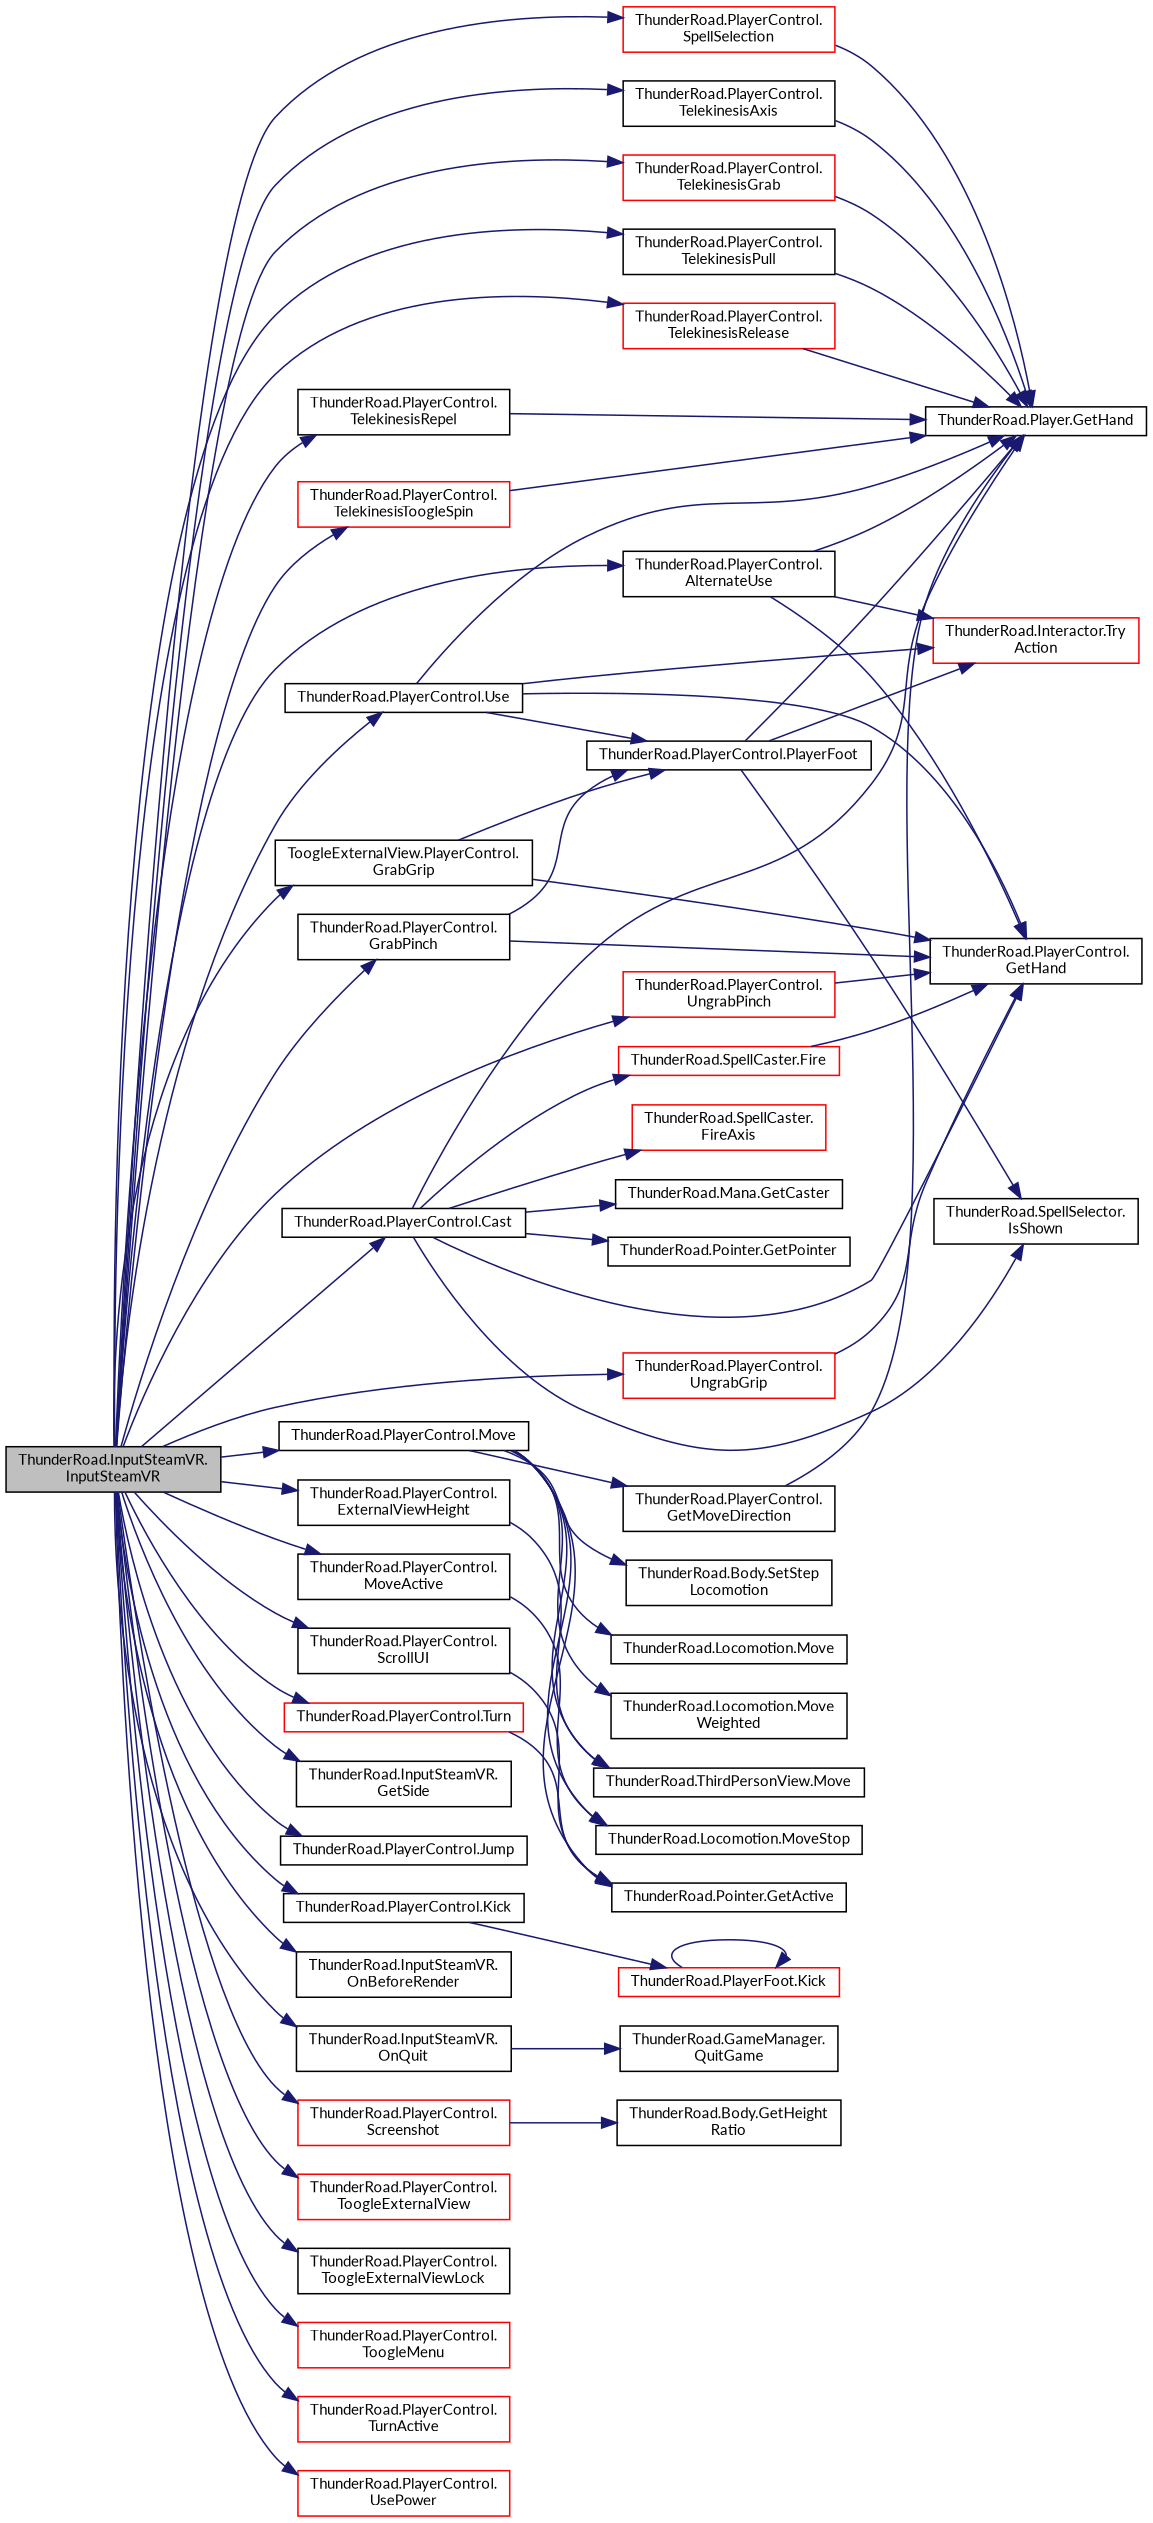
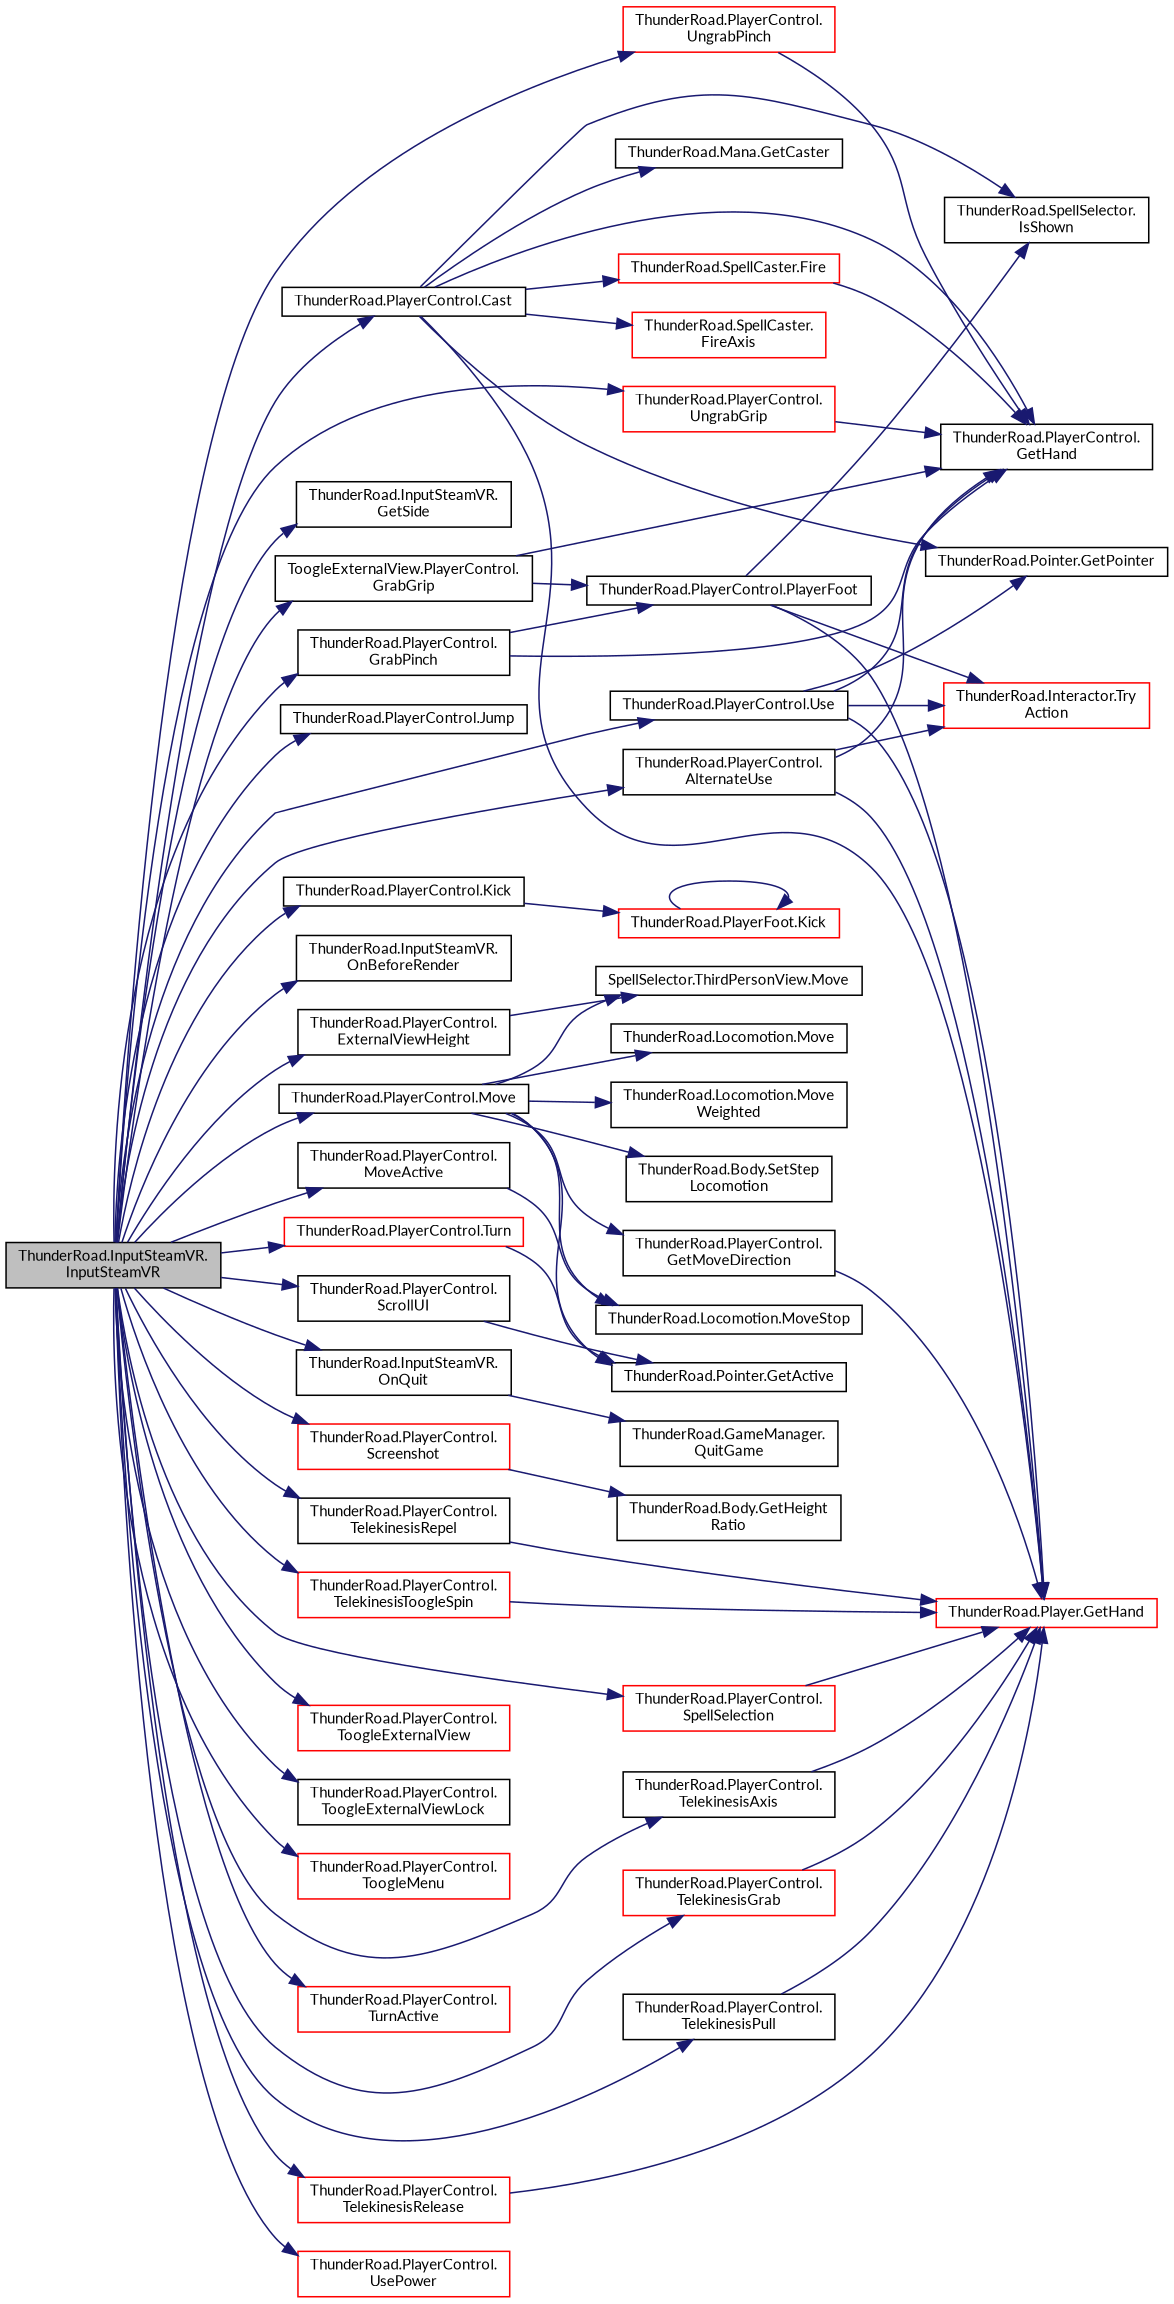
(1036, 421) -> (1047, 1613)
(559, 725) -> (919, 646)
(729, 1782) -> (729, 981)
